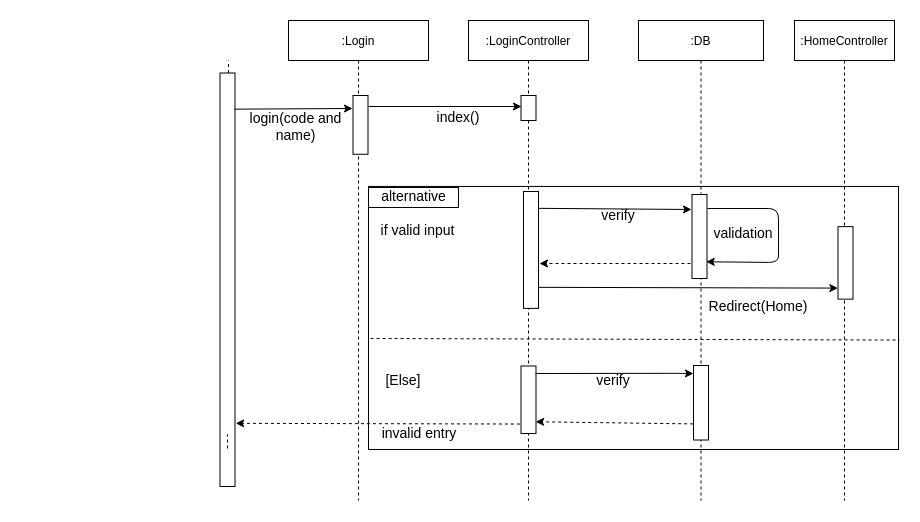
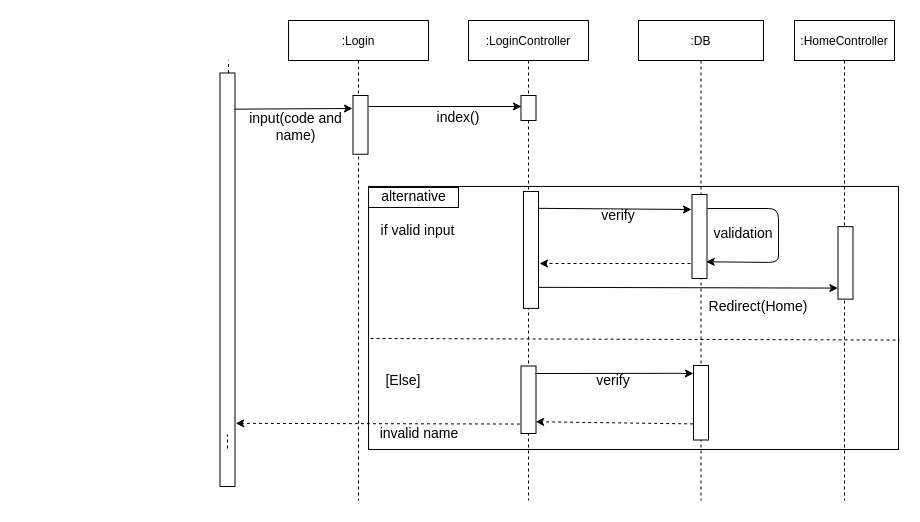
(296, 127) -> (296, 127)
(420, 434) -> (420, 434)
